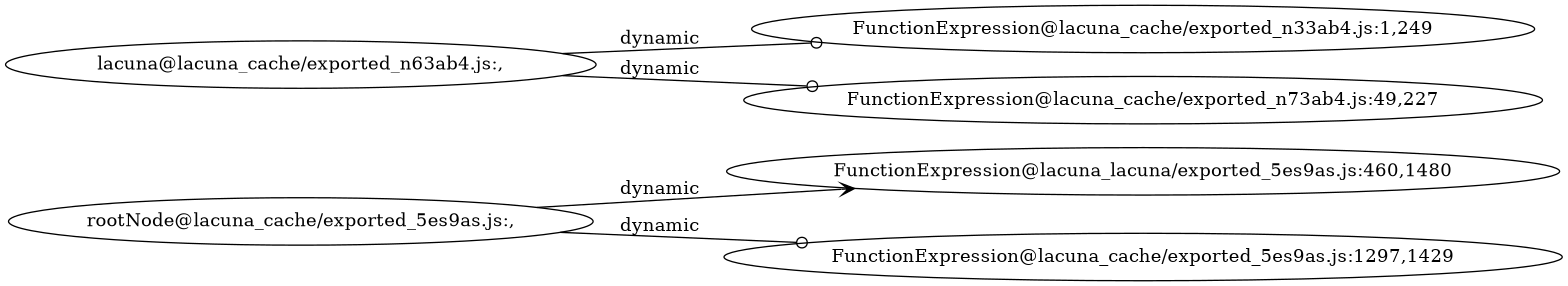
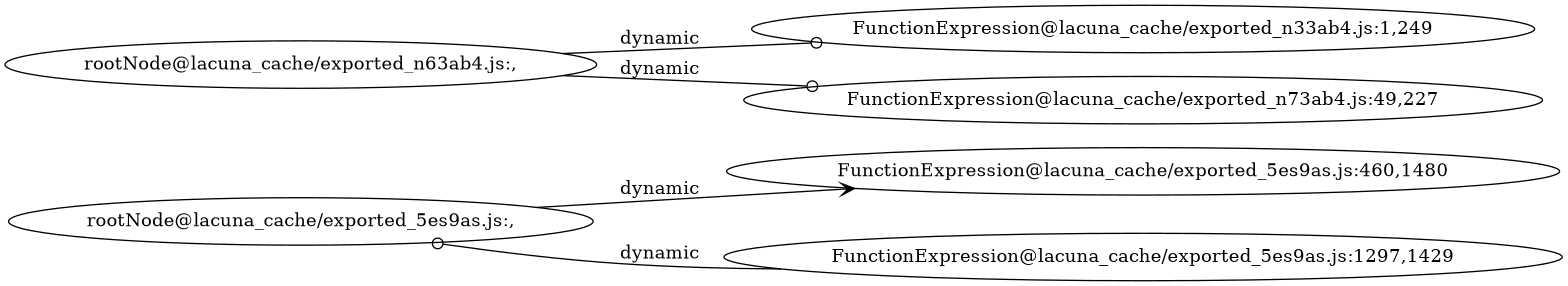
(301, 65) -> (301, 65)
(1143, 171) -> (1143, 171)
(678, 237) -> (612, 263)
